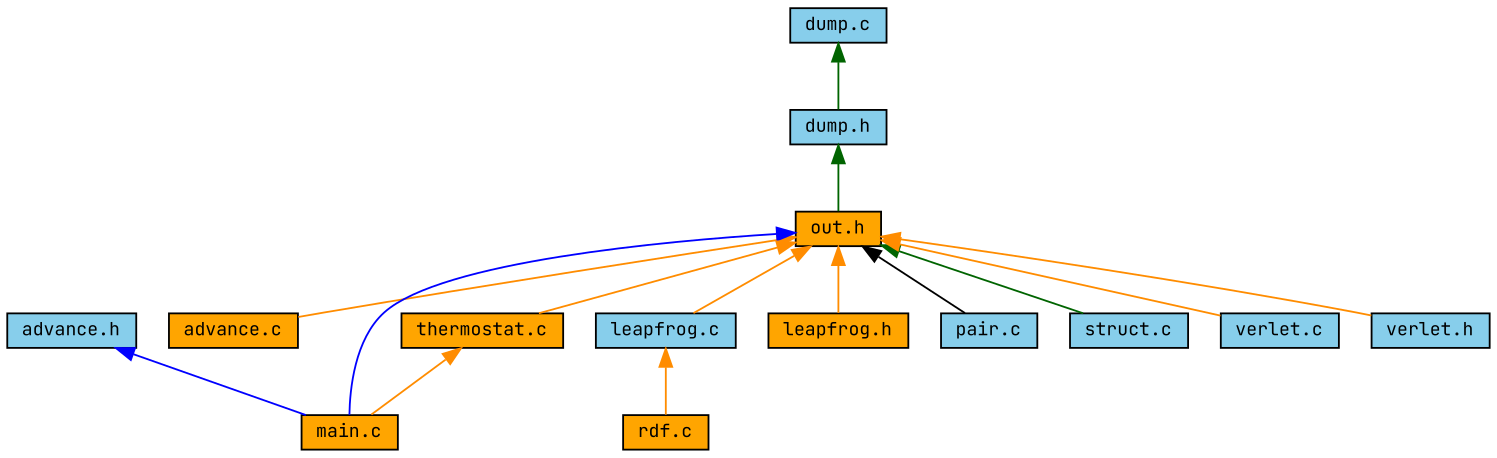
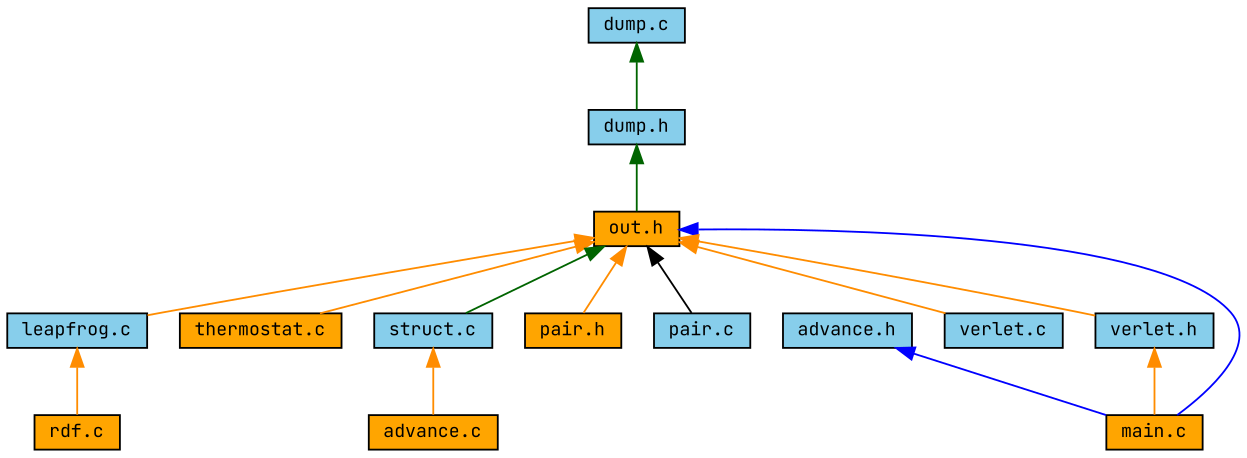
(538, 277) -> (433, 391)
(838, 331) -> (573, 331)
(409, 387) -> (1154, 391)
